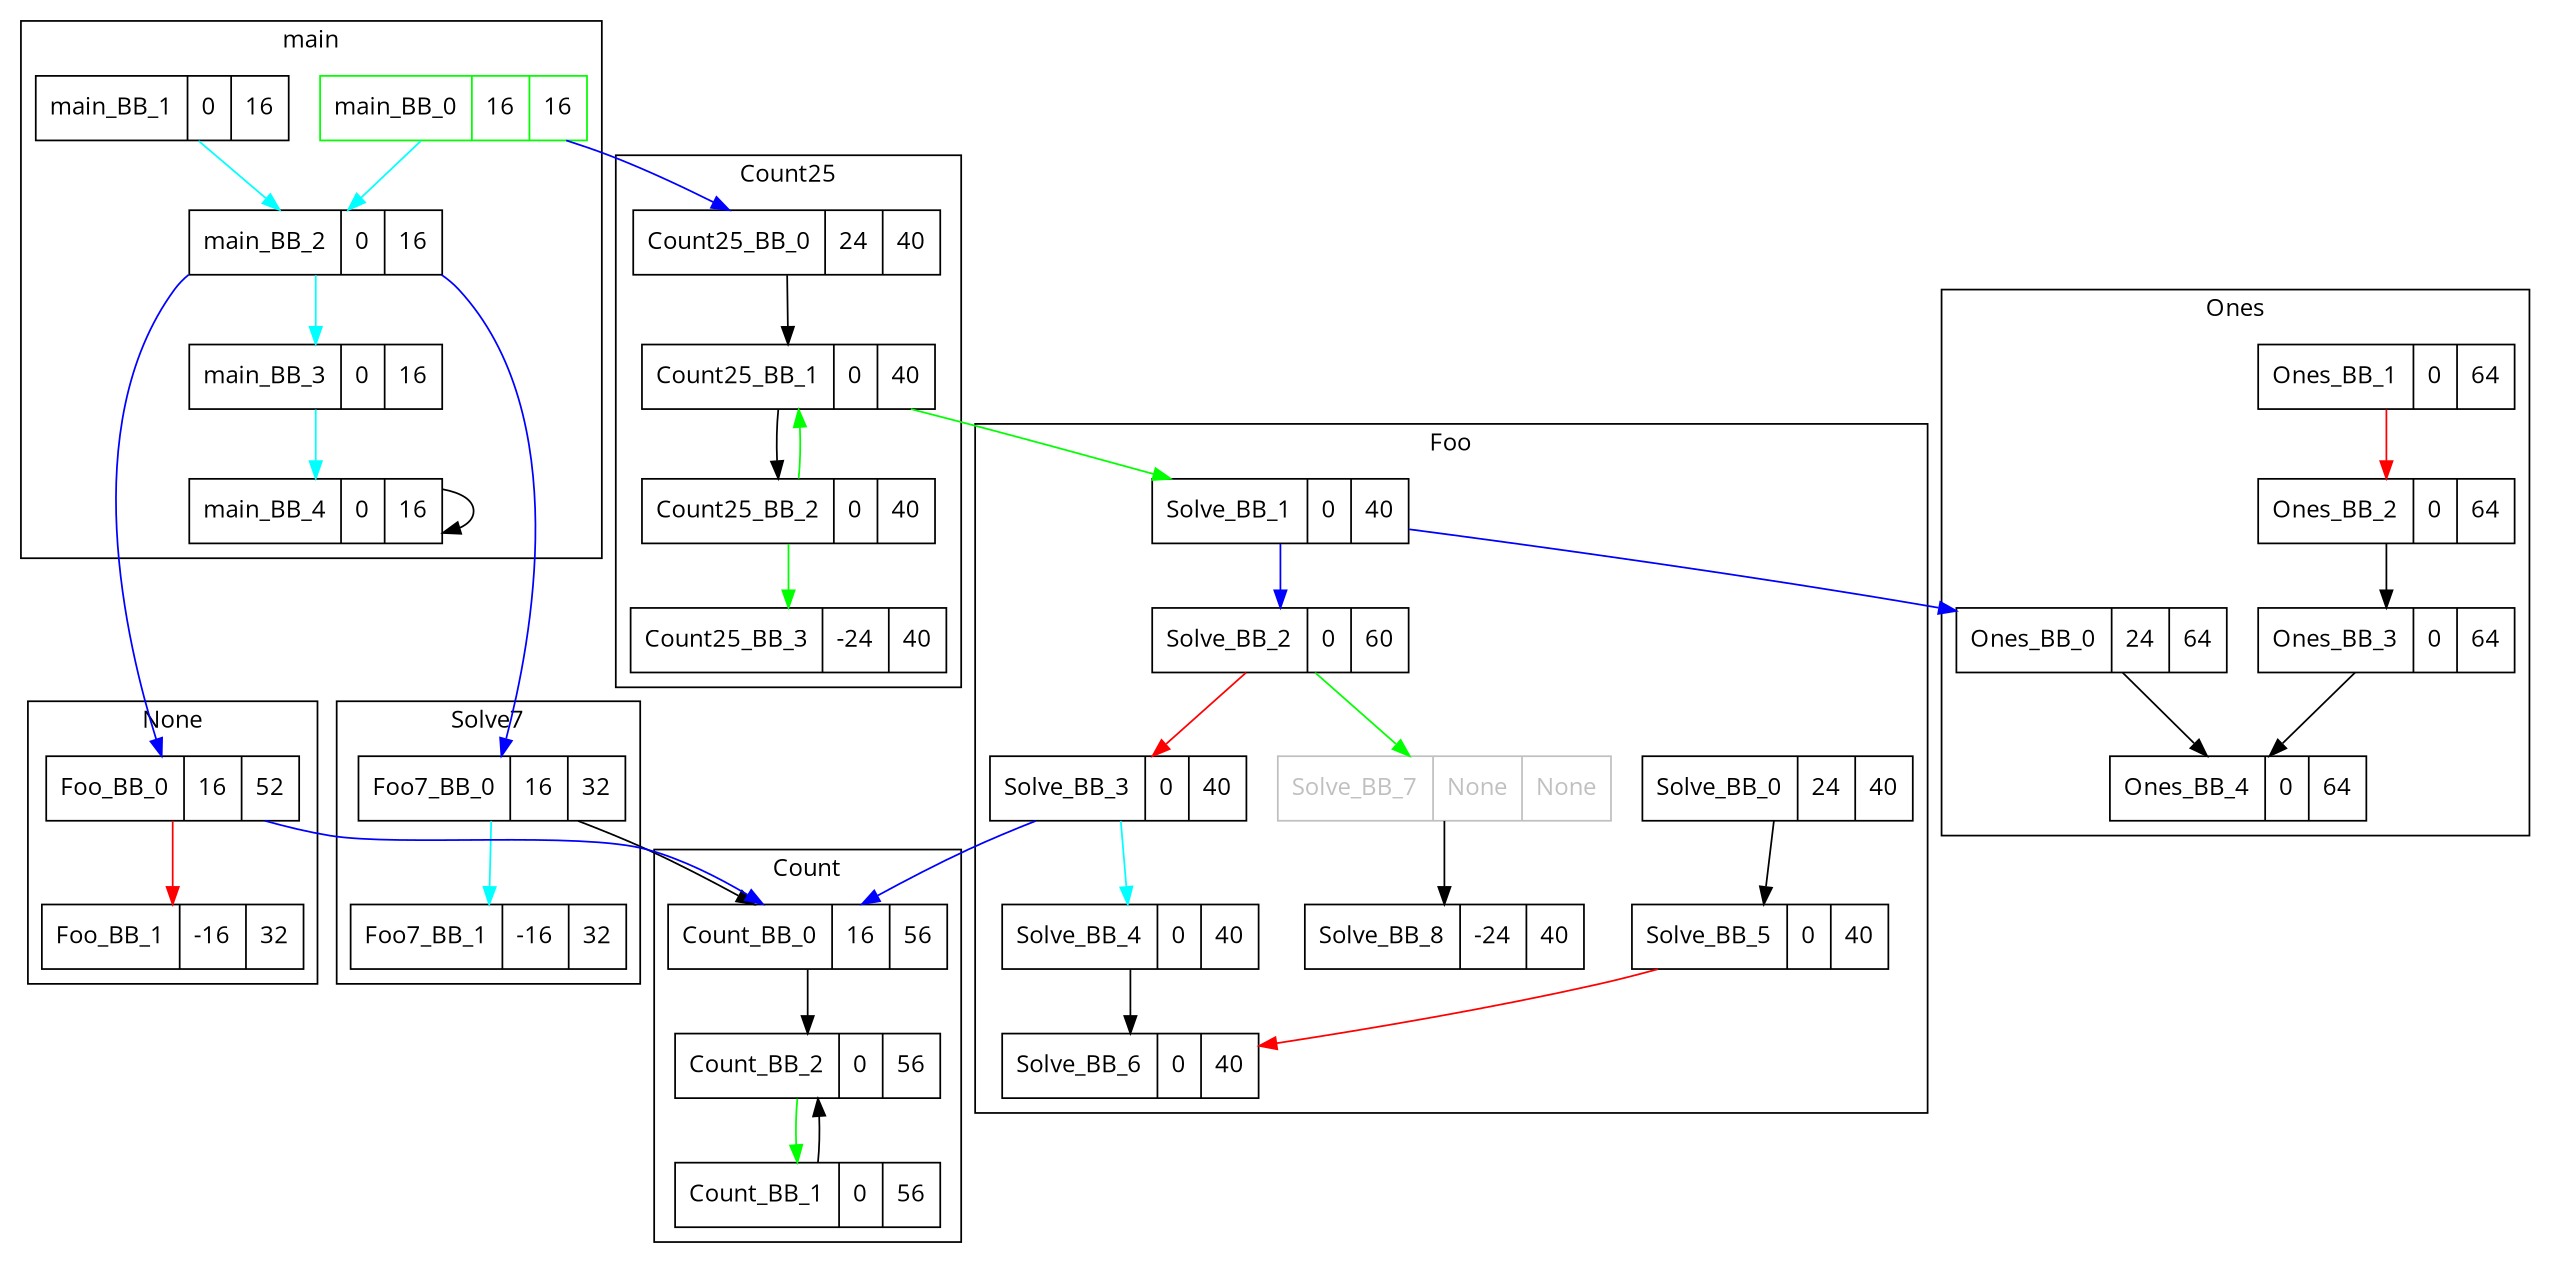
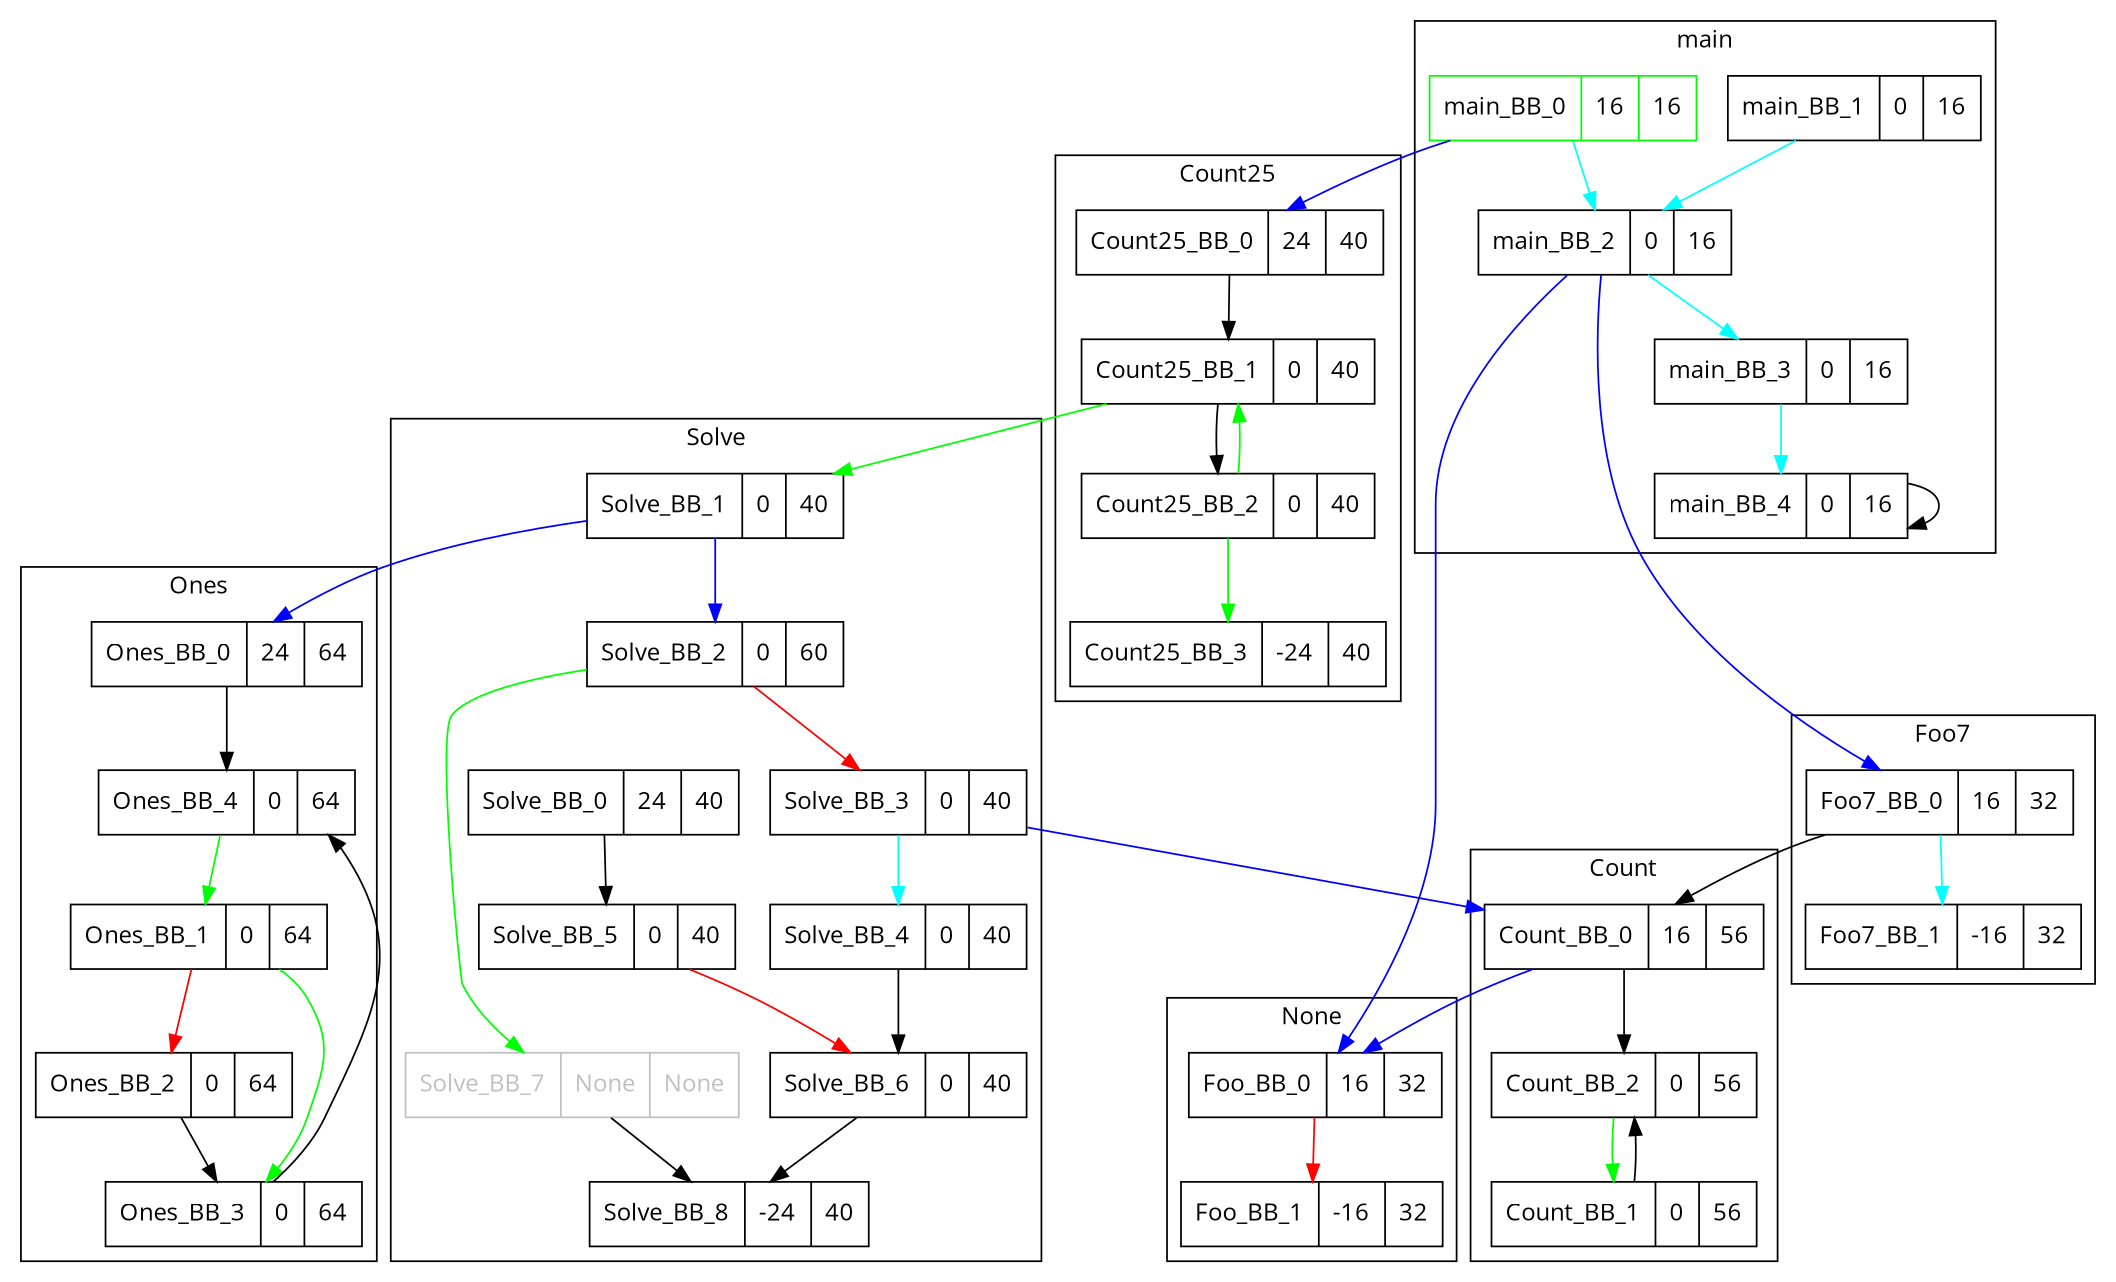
(1451, 444) -> (716, 439)
(488, 721) -> (1943, 735)
(270, 788) -> (1413, 1084)
(511, 840) -> (1439, 1010)
none -> (215, 861)
none -> (322, 1067)
none -> (821, 1145)
